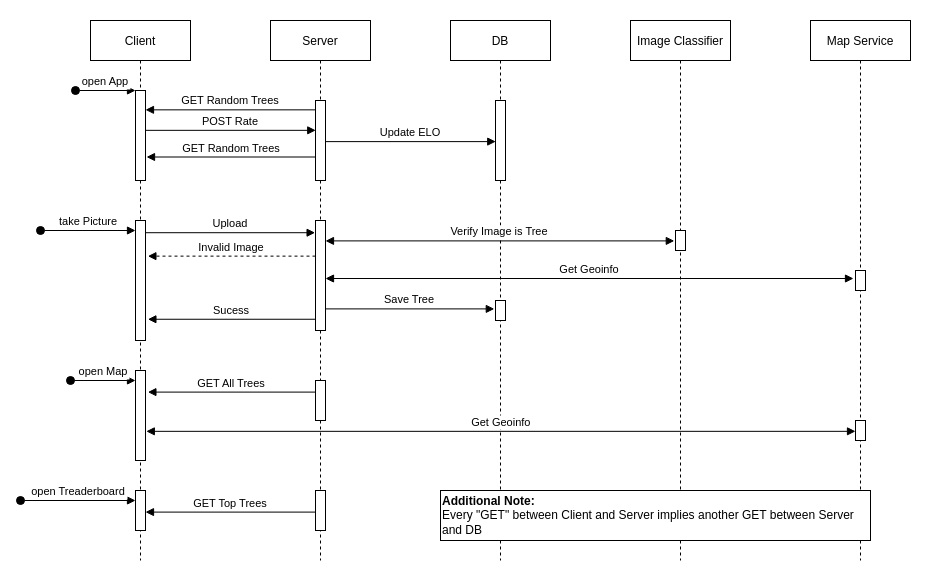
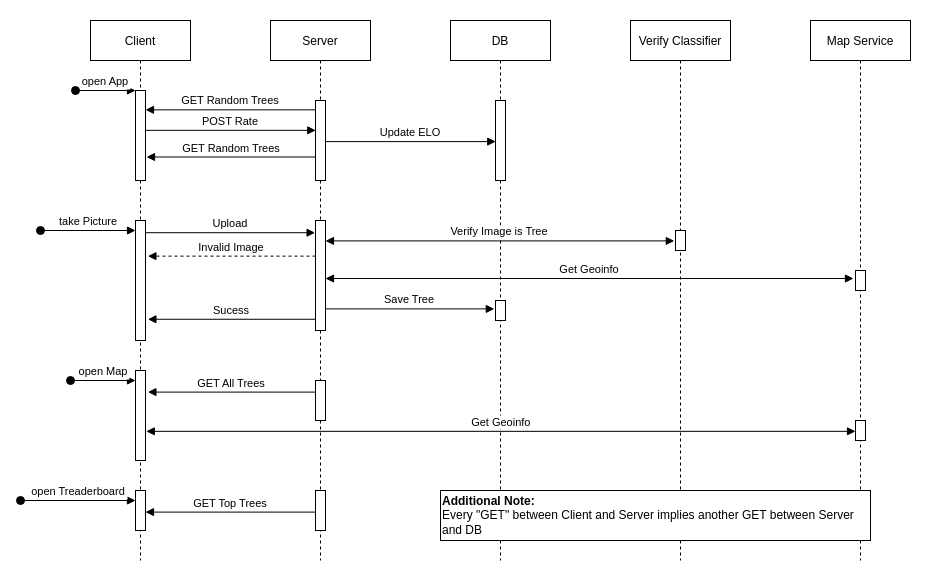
(680, 41) -> (680, 41)
